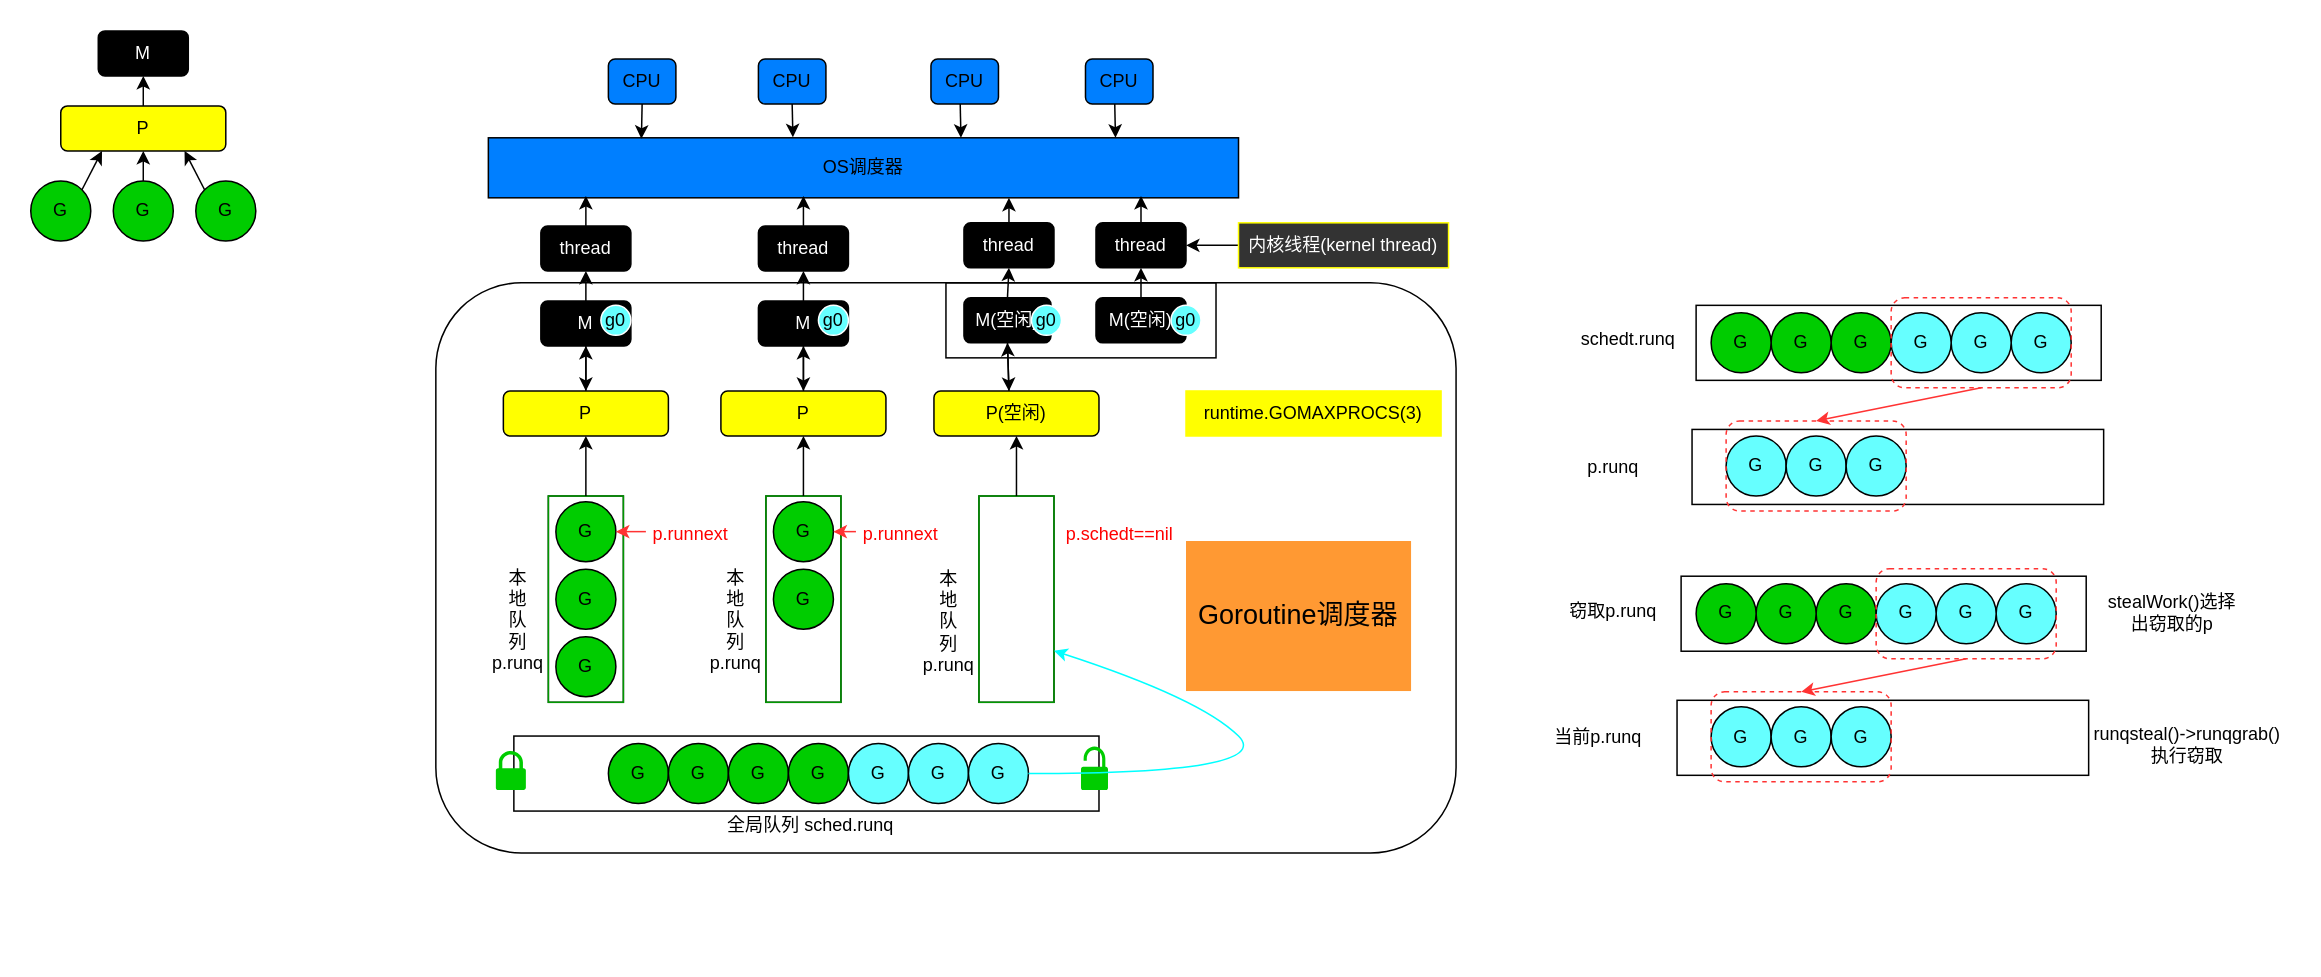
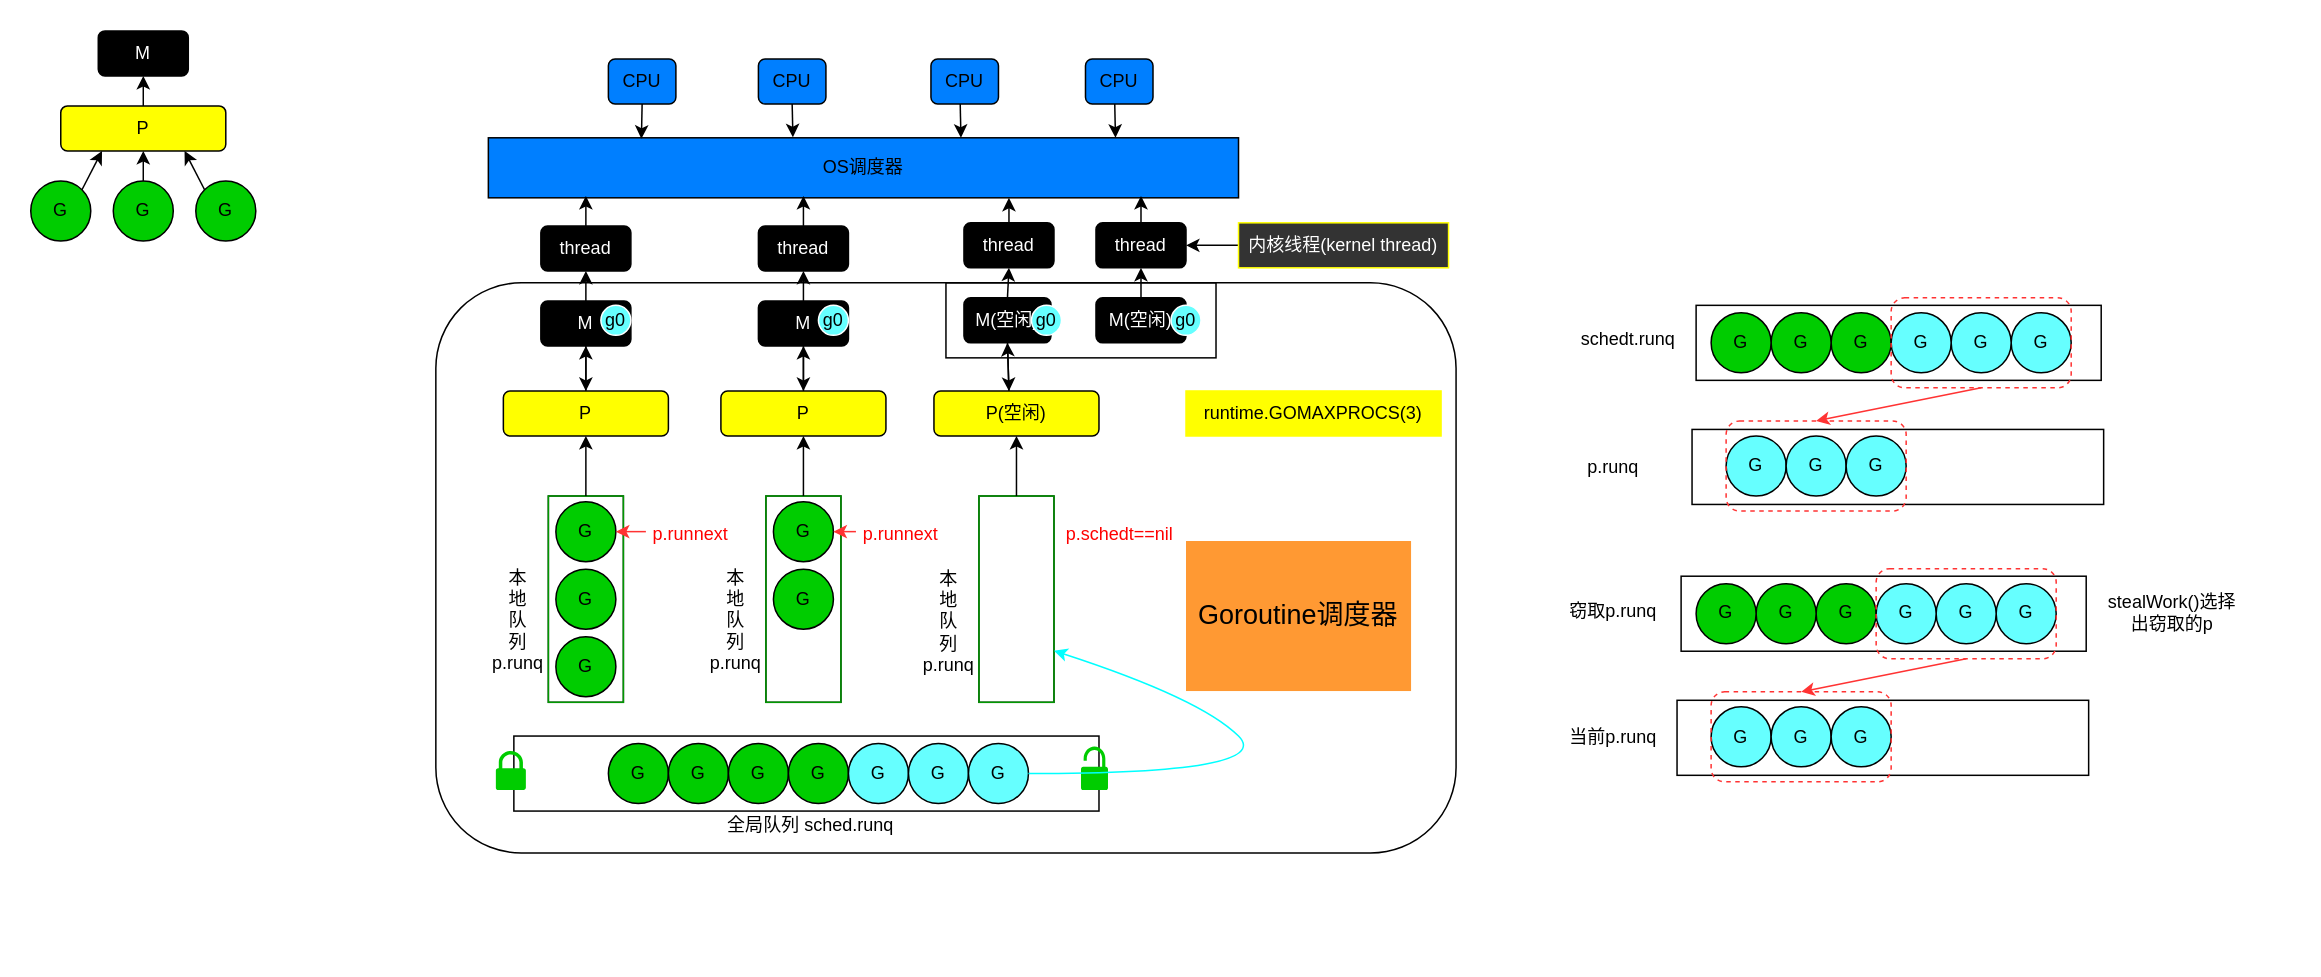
(1598, 737) -> (1613, 737)
(2187, 744) -> none
